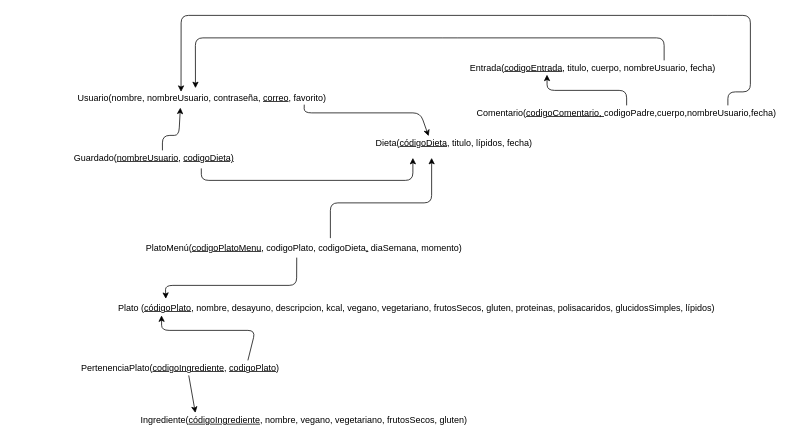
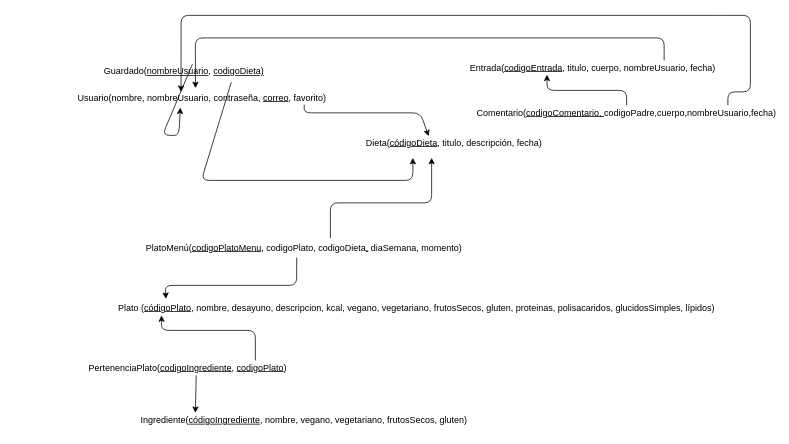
(454, 143) -> (454, 143)
(154, 158) -> (184, 72)
(180, 368) -> (188, 368)
